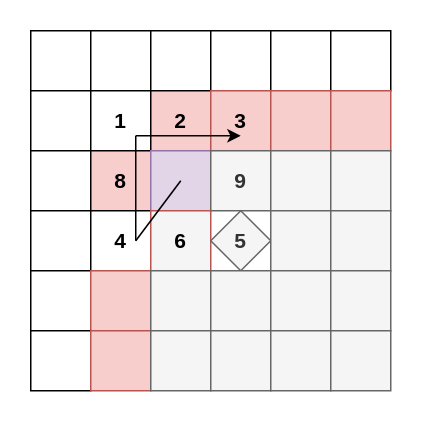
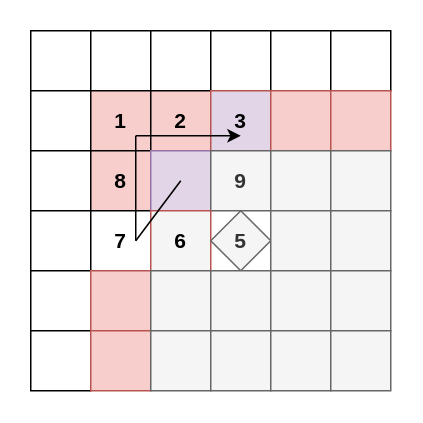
(121, 121) -> (121, 121)
(241, 121) -> (241, 121)
(121, 241) -> (121, 241)
